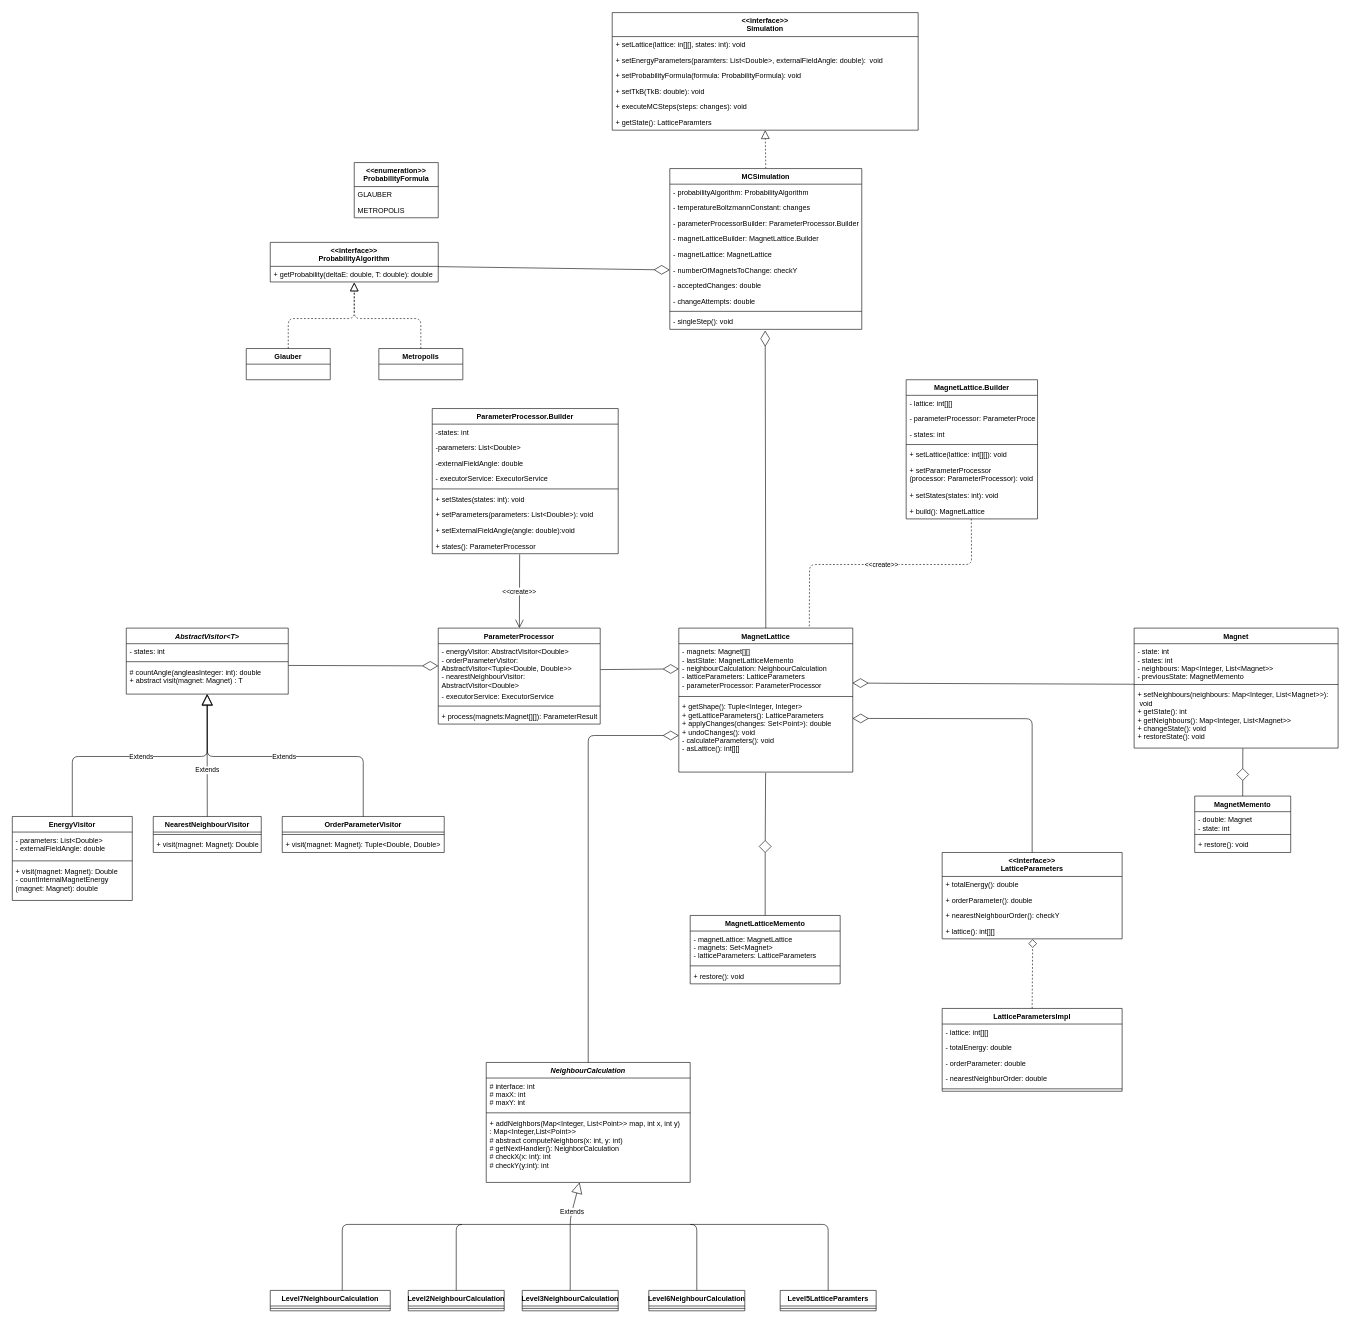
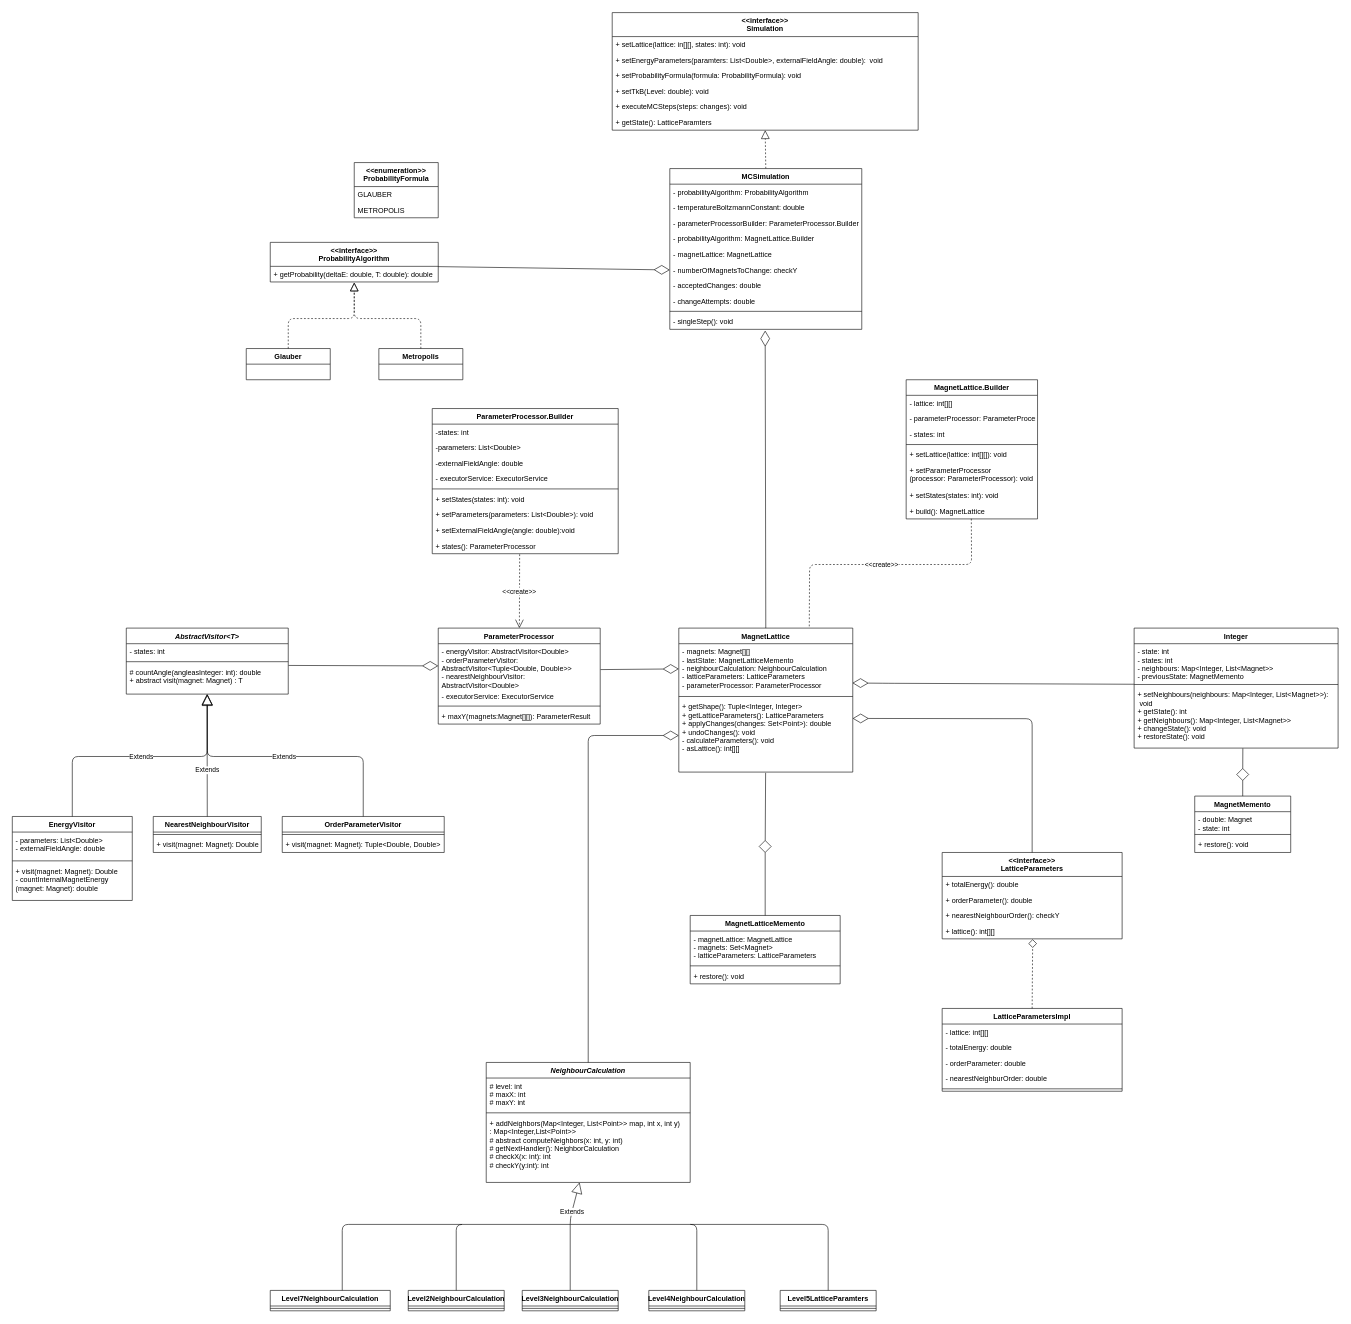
(663, 91) -> (667, 91)
(748, 208) -> (745, 208)
(755, 239) -> (753, 239)
(520, 588) -> (520, 588)
(1236, 636) -> (1236, 636)
(530, 716) -> (524, 716)
(517, 1086) -> (508, 1086)
(697, 1298) -> (697, 1298)
